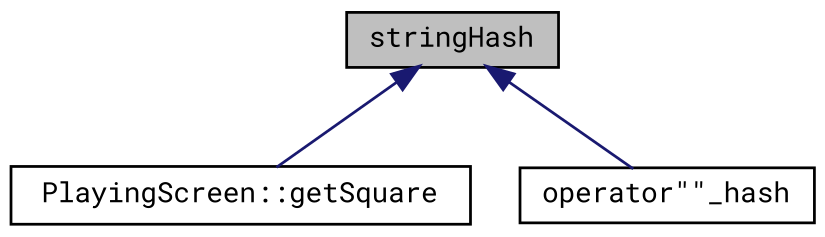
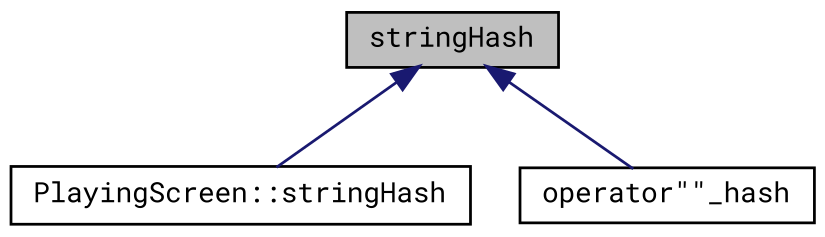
(241, 195) -> (241, 195)
